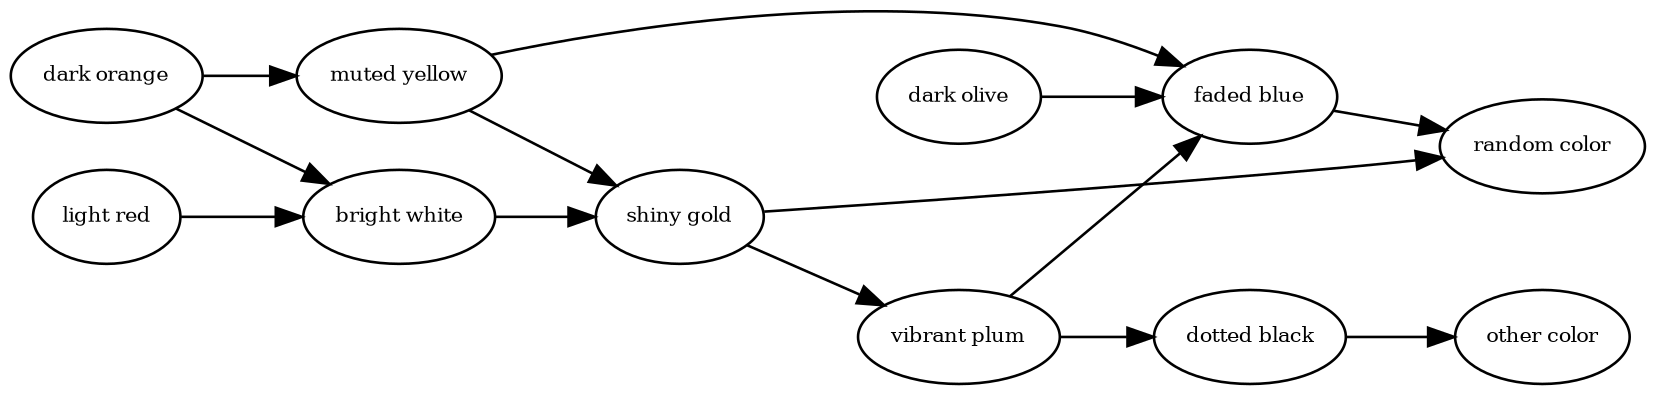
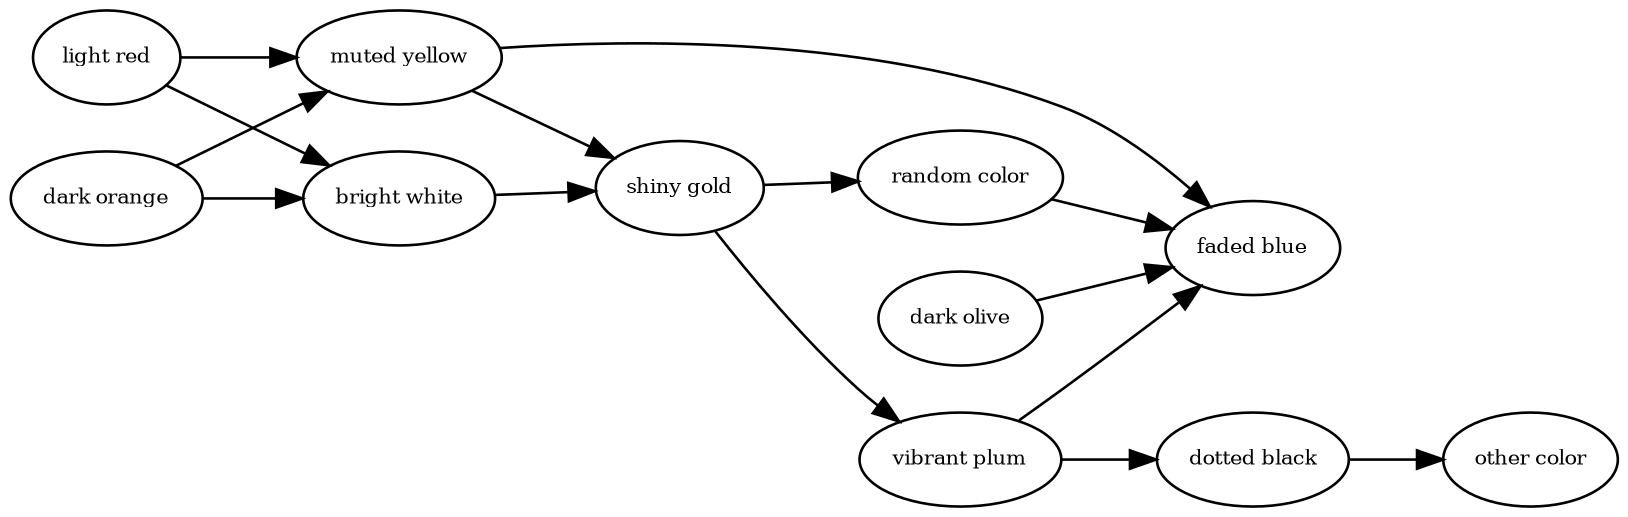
none -> (226, 57)
(1377, 118) -> (1099, 211)
